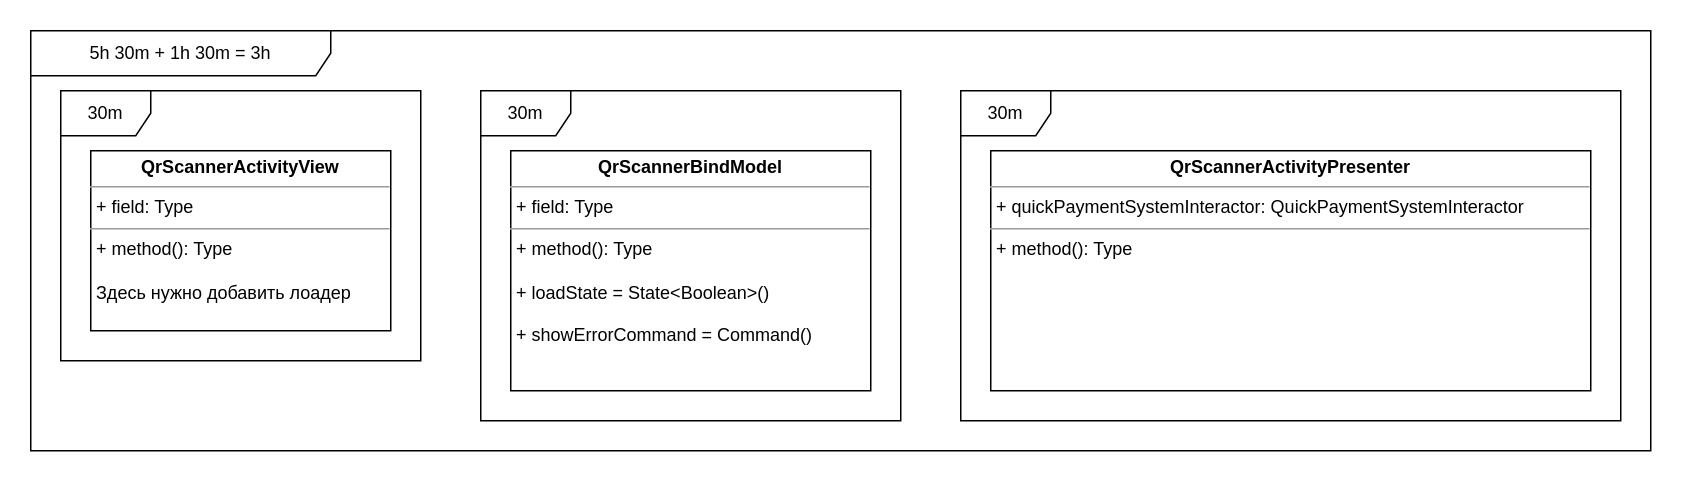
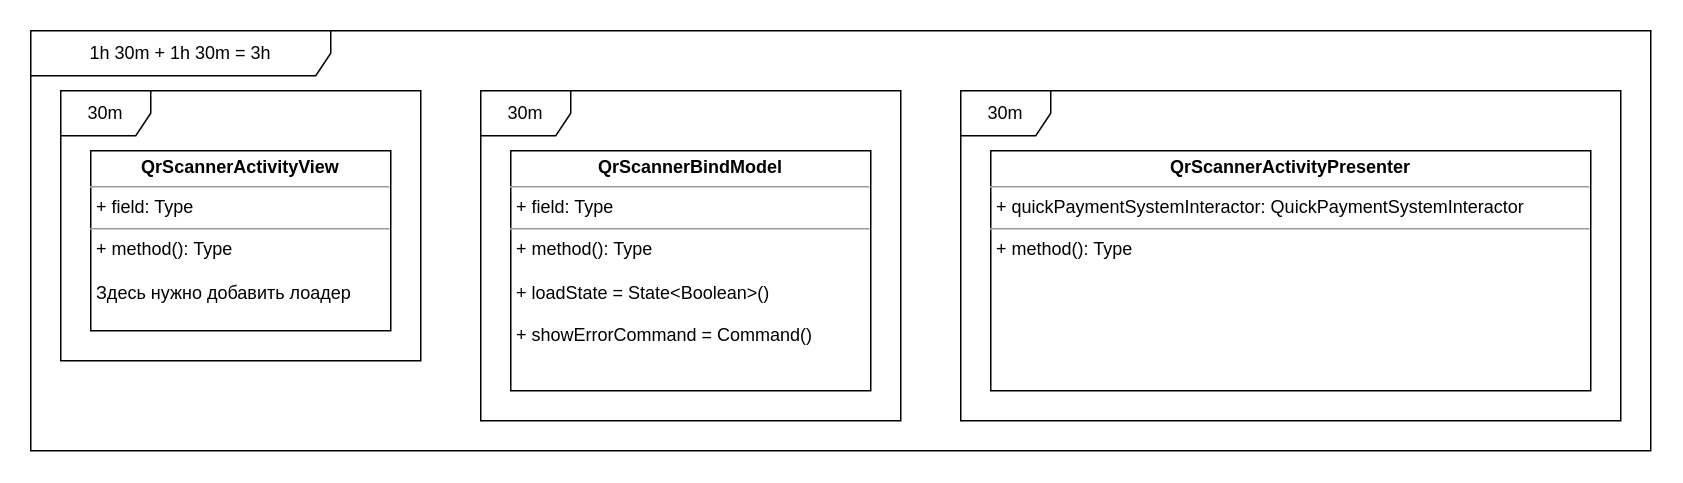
(181, 53) -> (181, 53)
